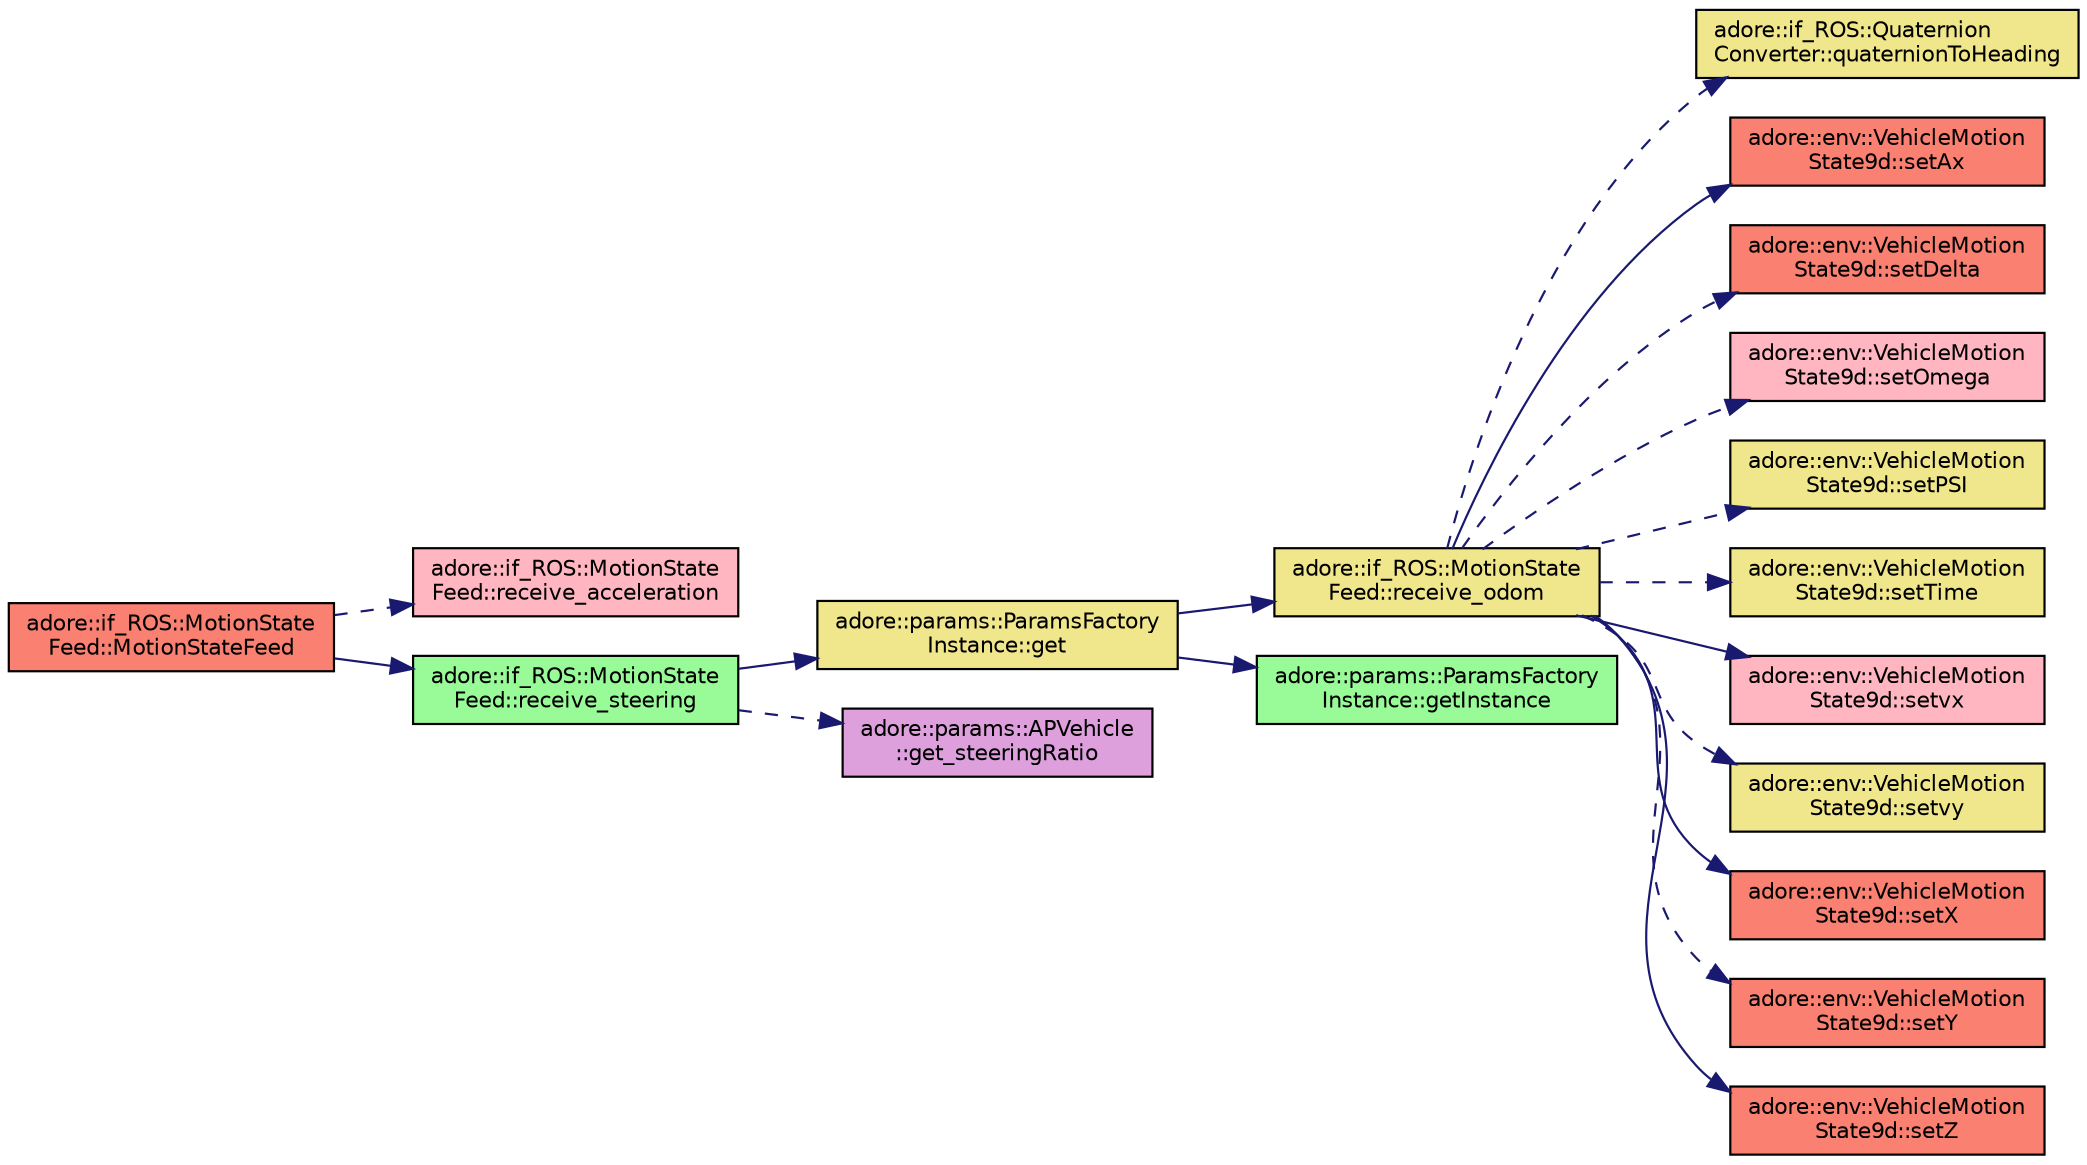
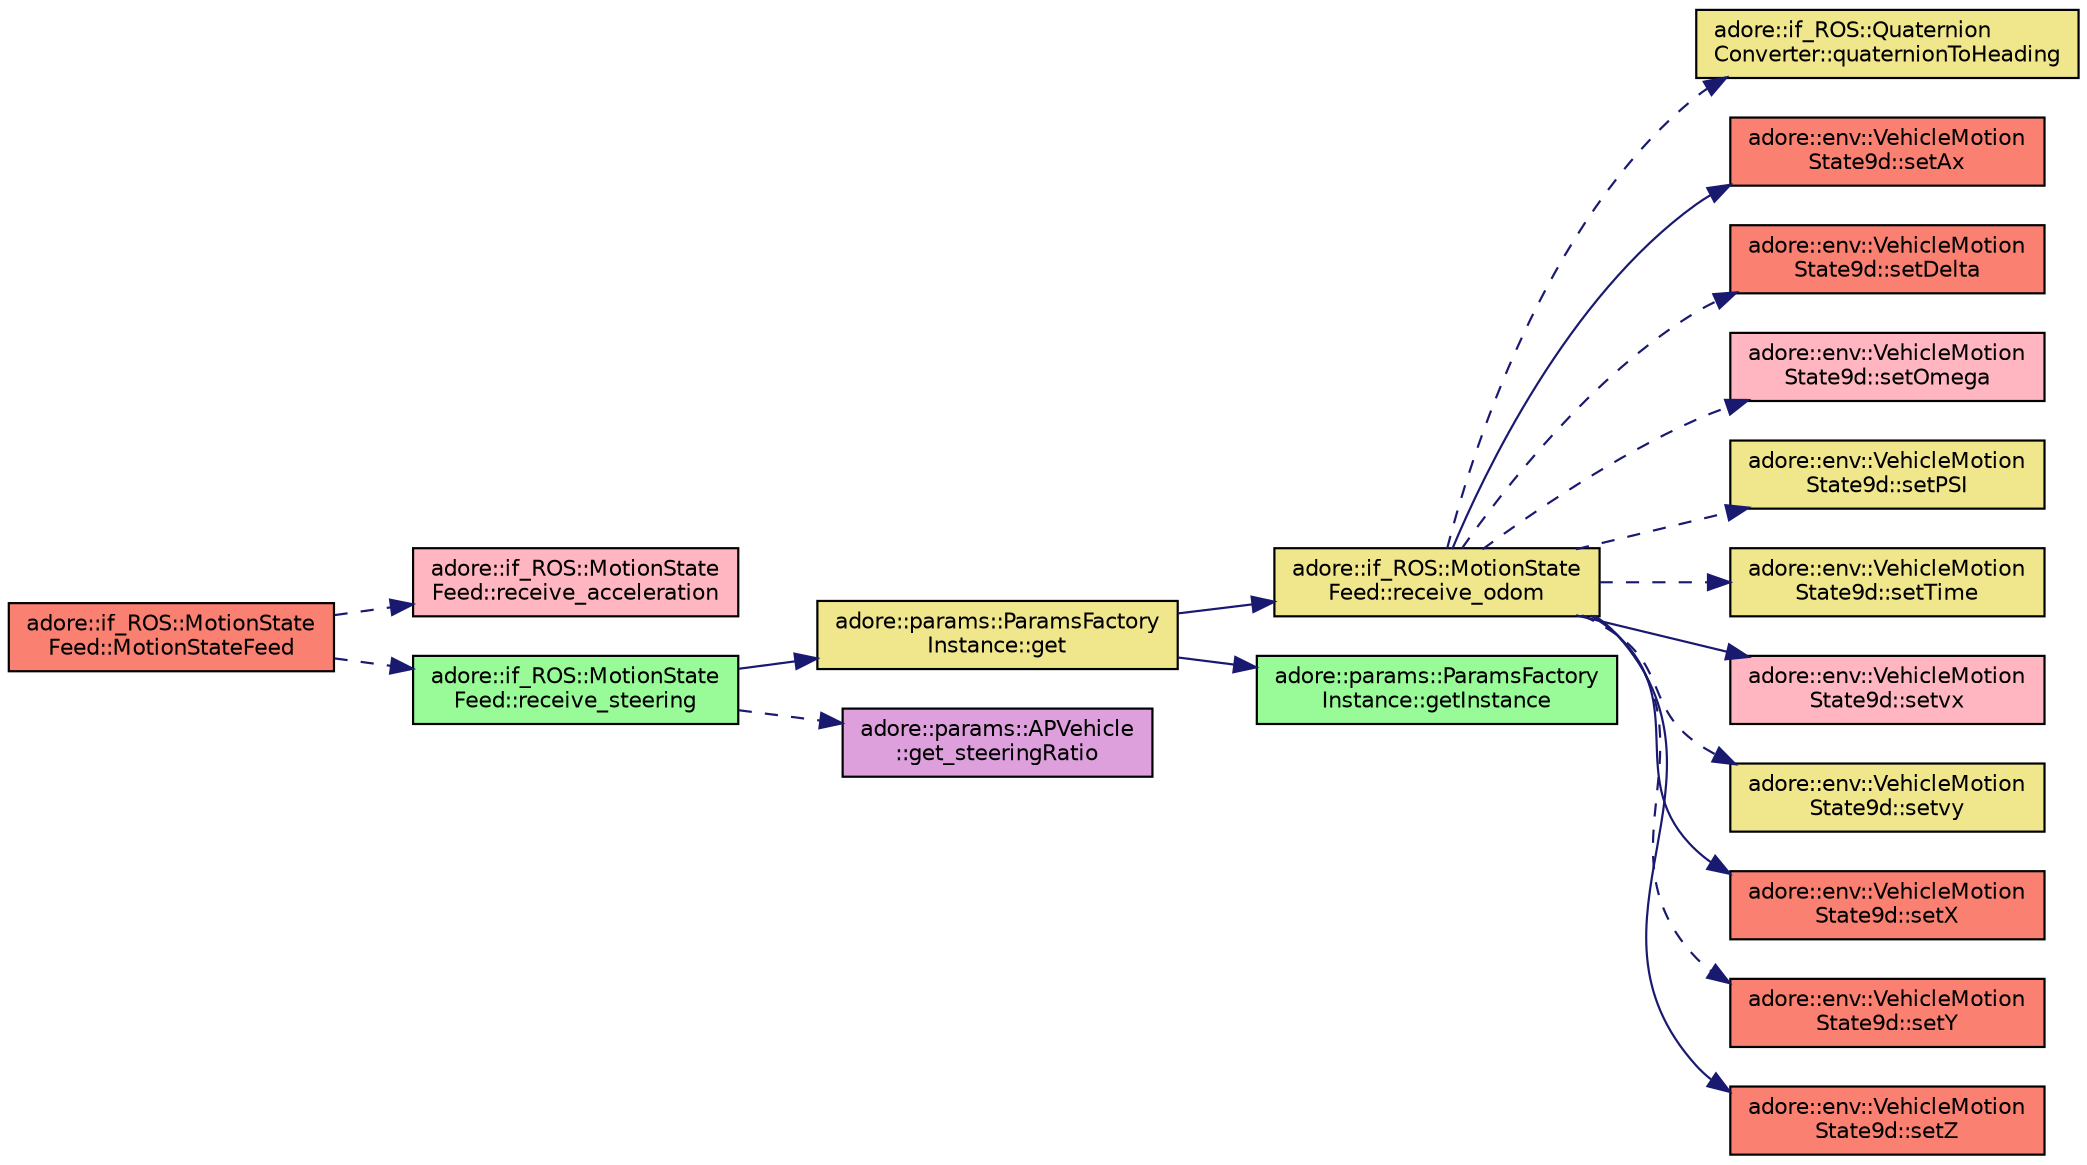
(363, 662) -> (363, 662)
